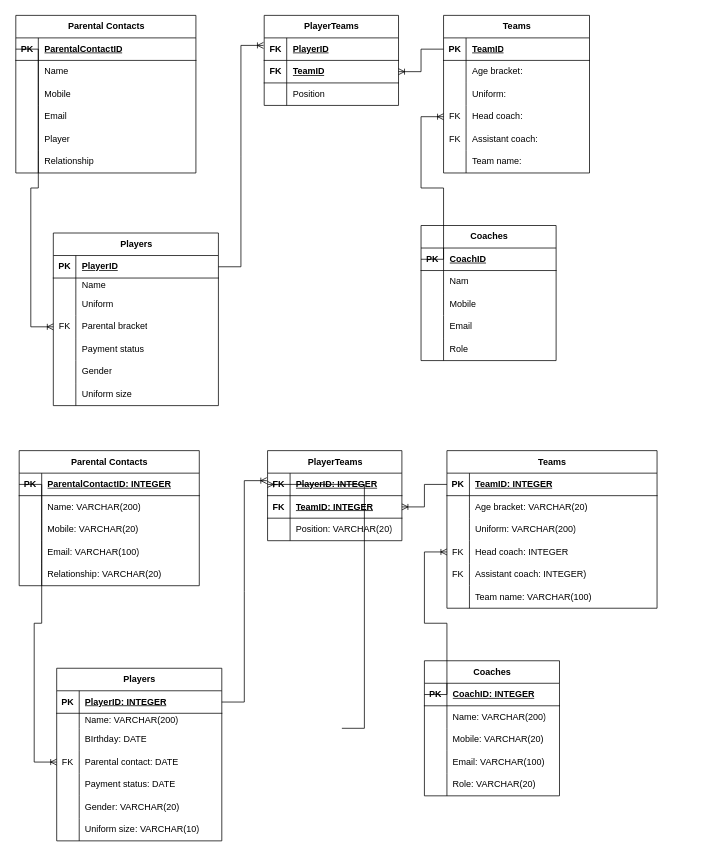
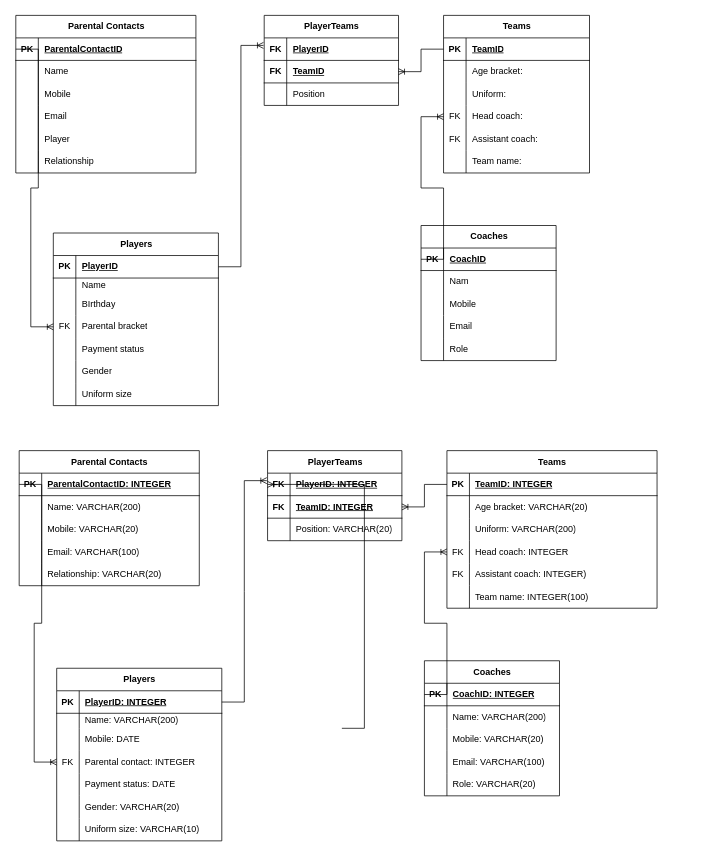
(99, 304) -> (102, 304)
(530, 597) -> (530, 597)
(118, 739) -> (111, 739)
(136, 762) -> (143, 762)
